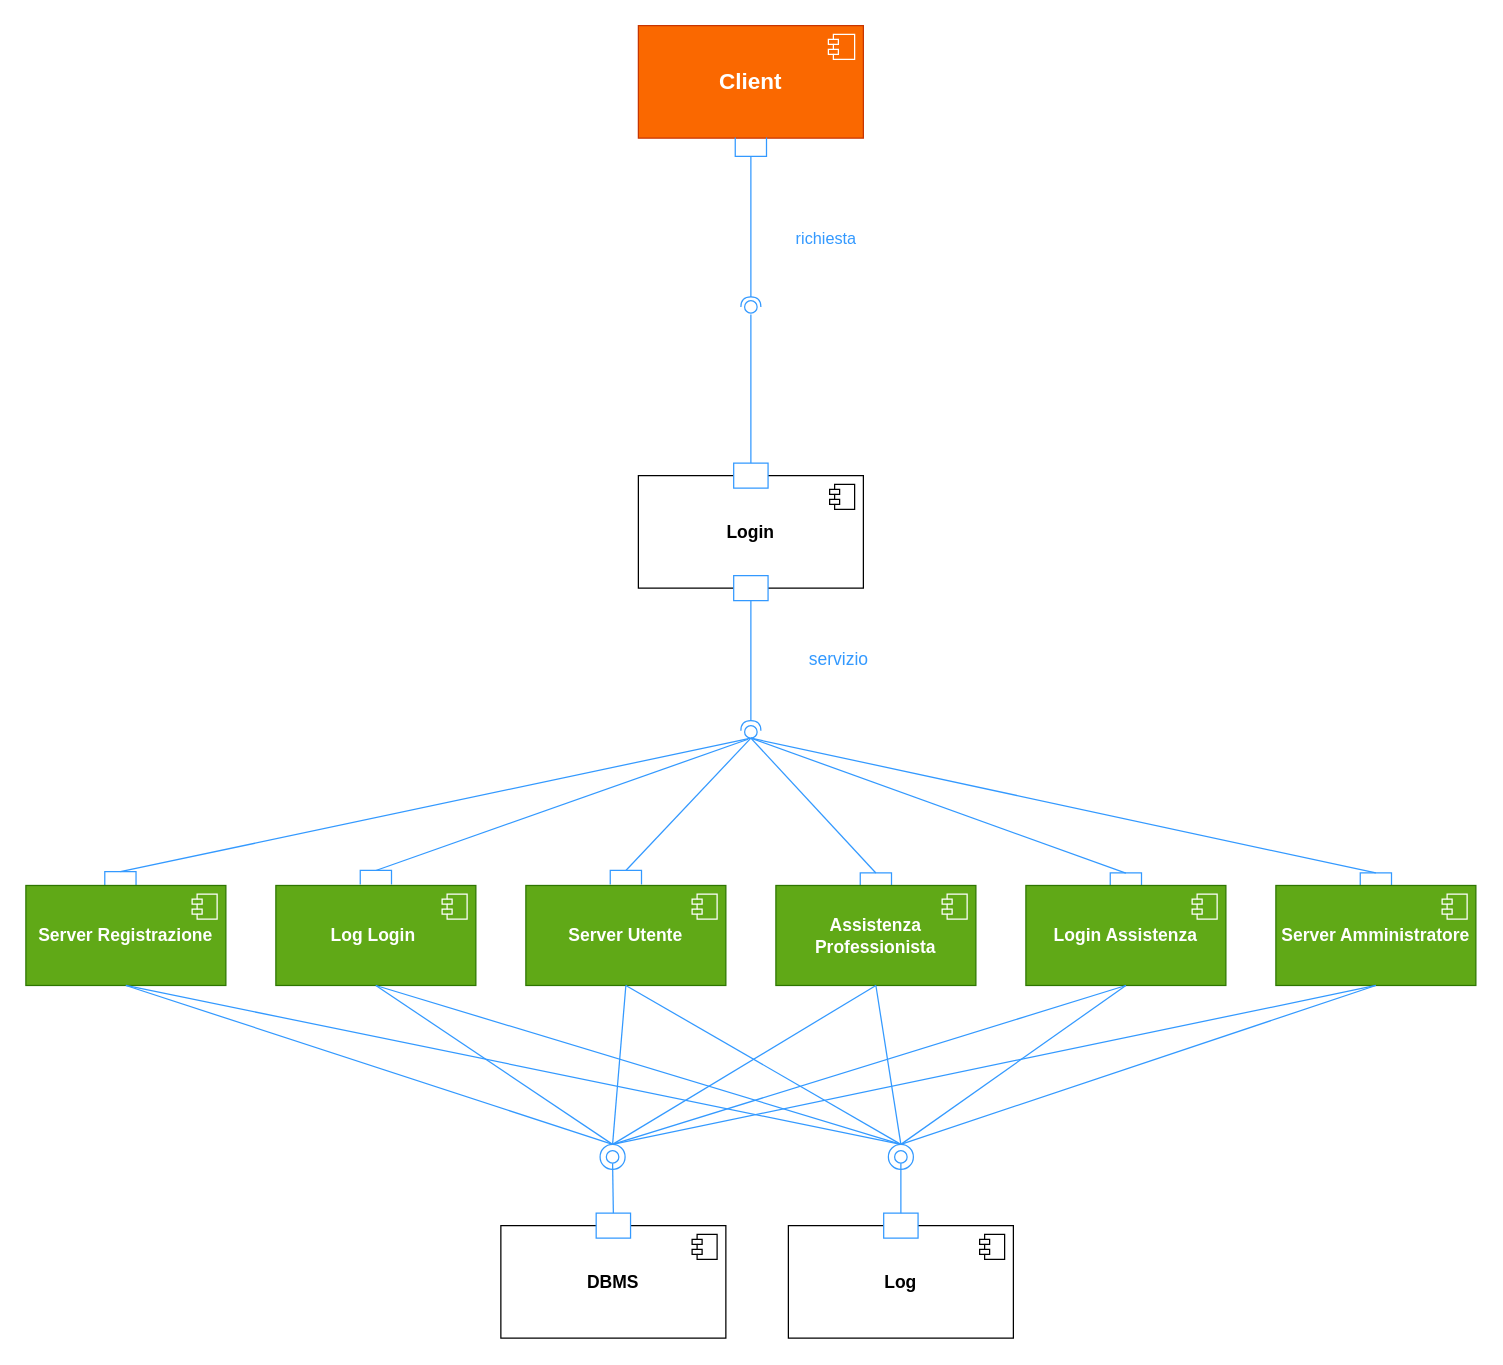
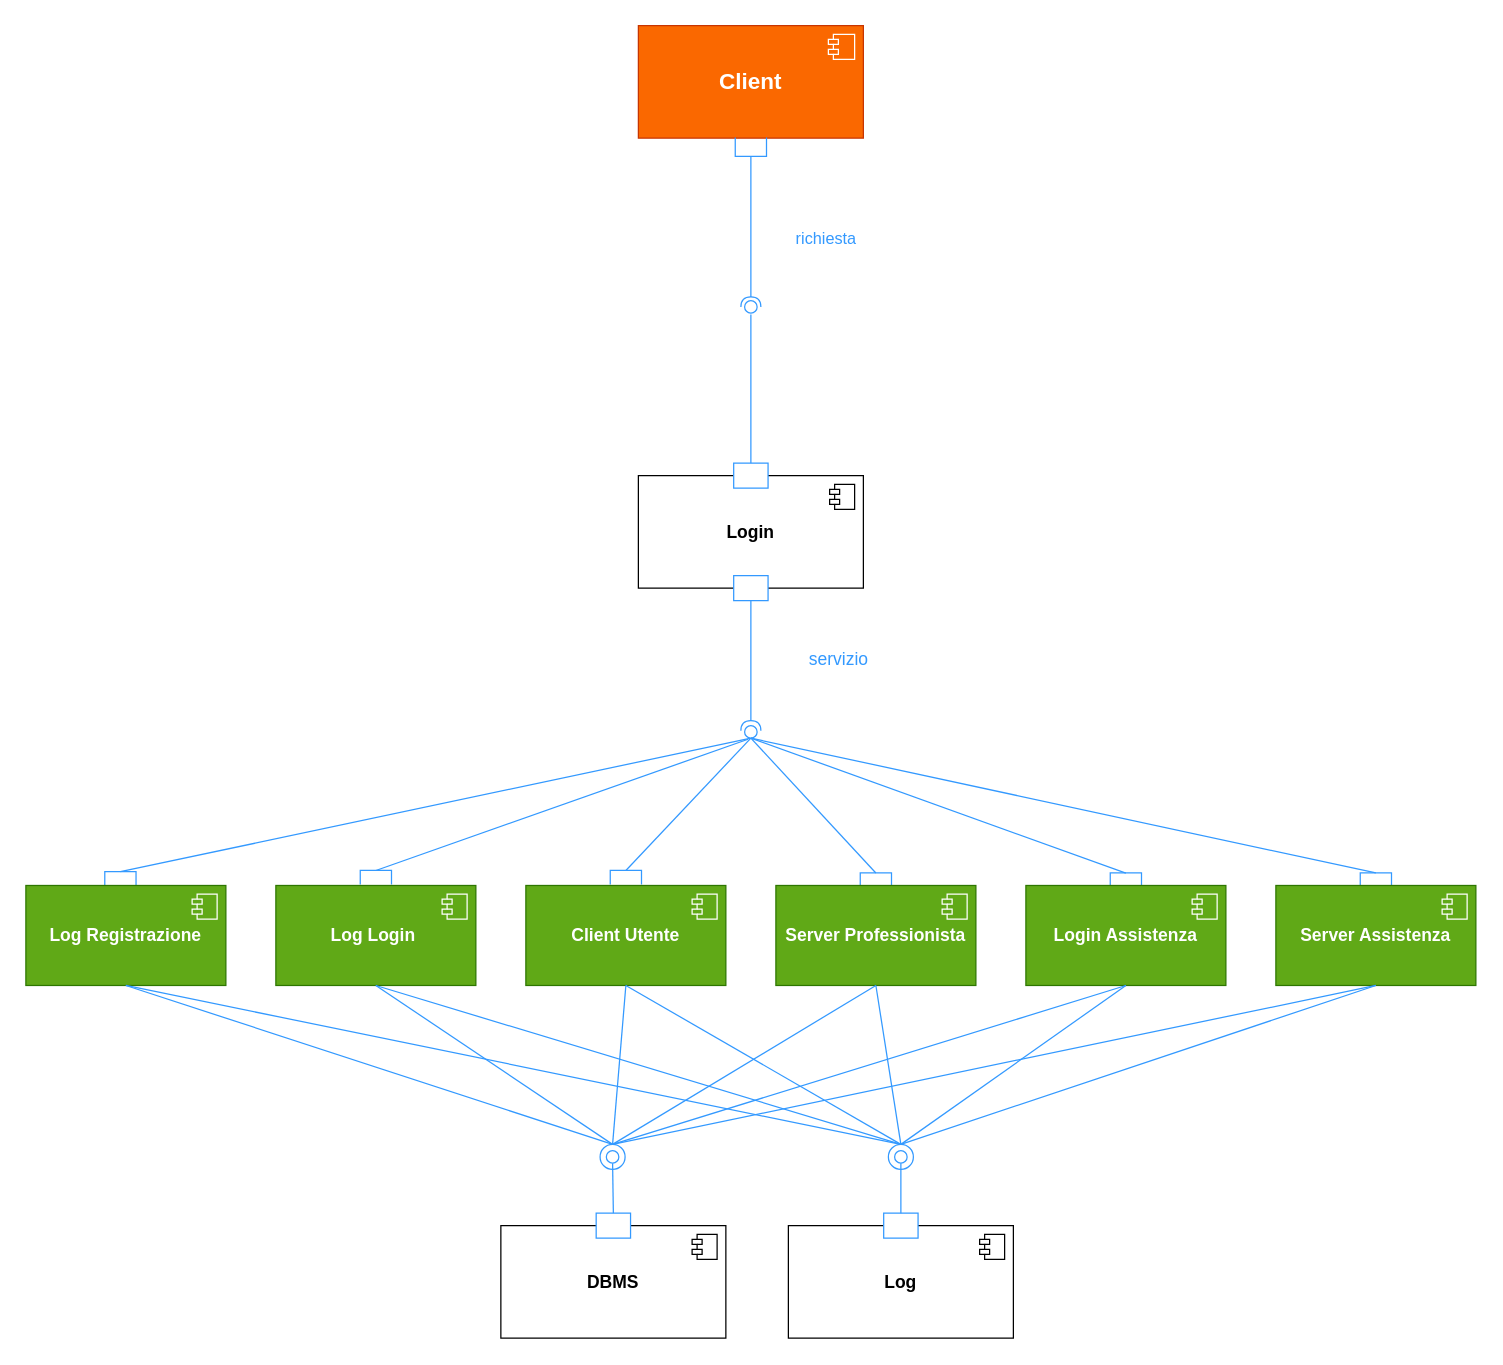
(126, 936) -> (126, 936)
(626, 936) -> (626, 936)
(876, 936) -> (876, 936)
(1376, 936) -> (1376, 936)
